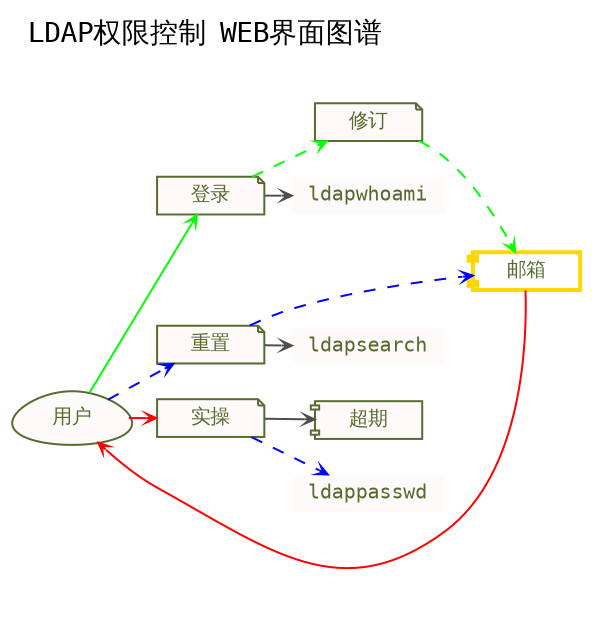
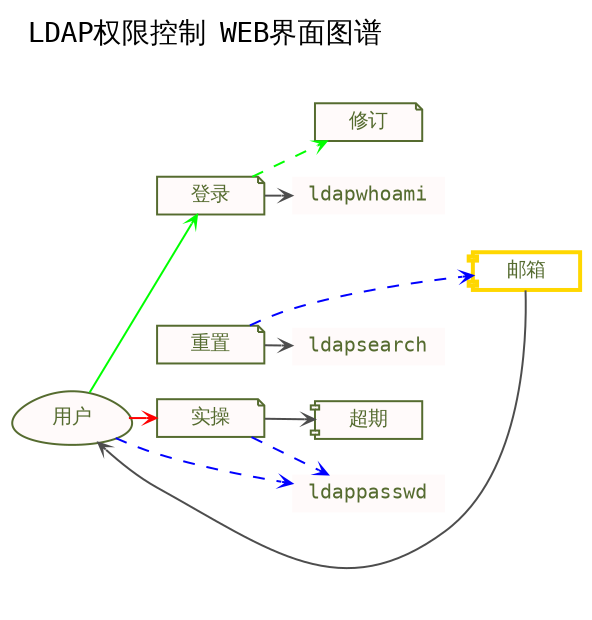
(472, 185) -> none
(136, 384) -> (197, 465)
(394, 558) -> (394, 558)
